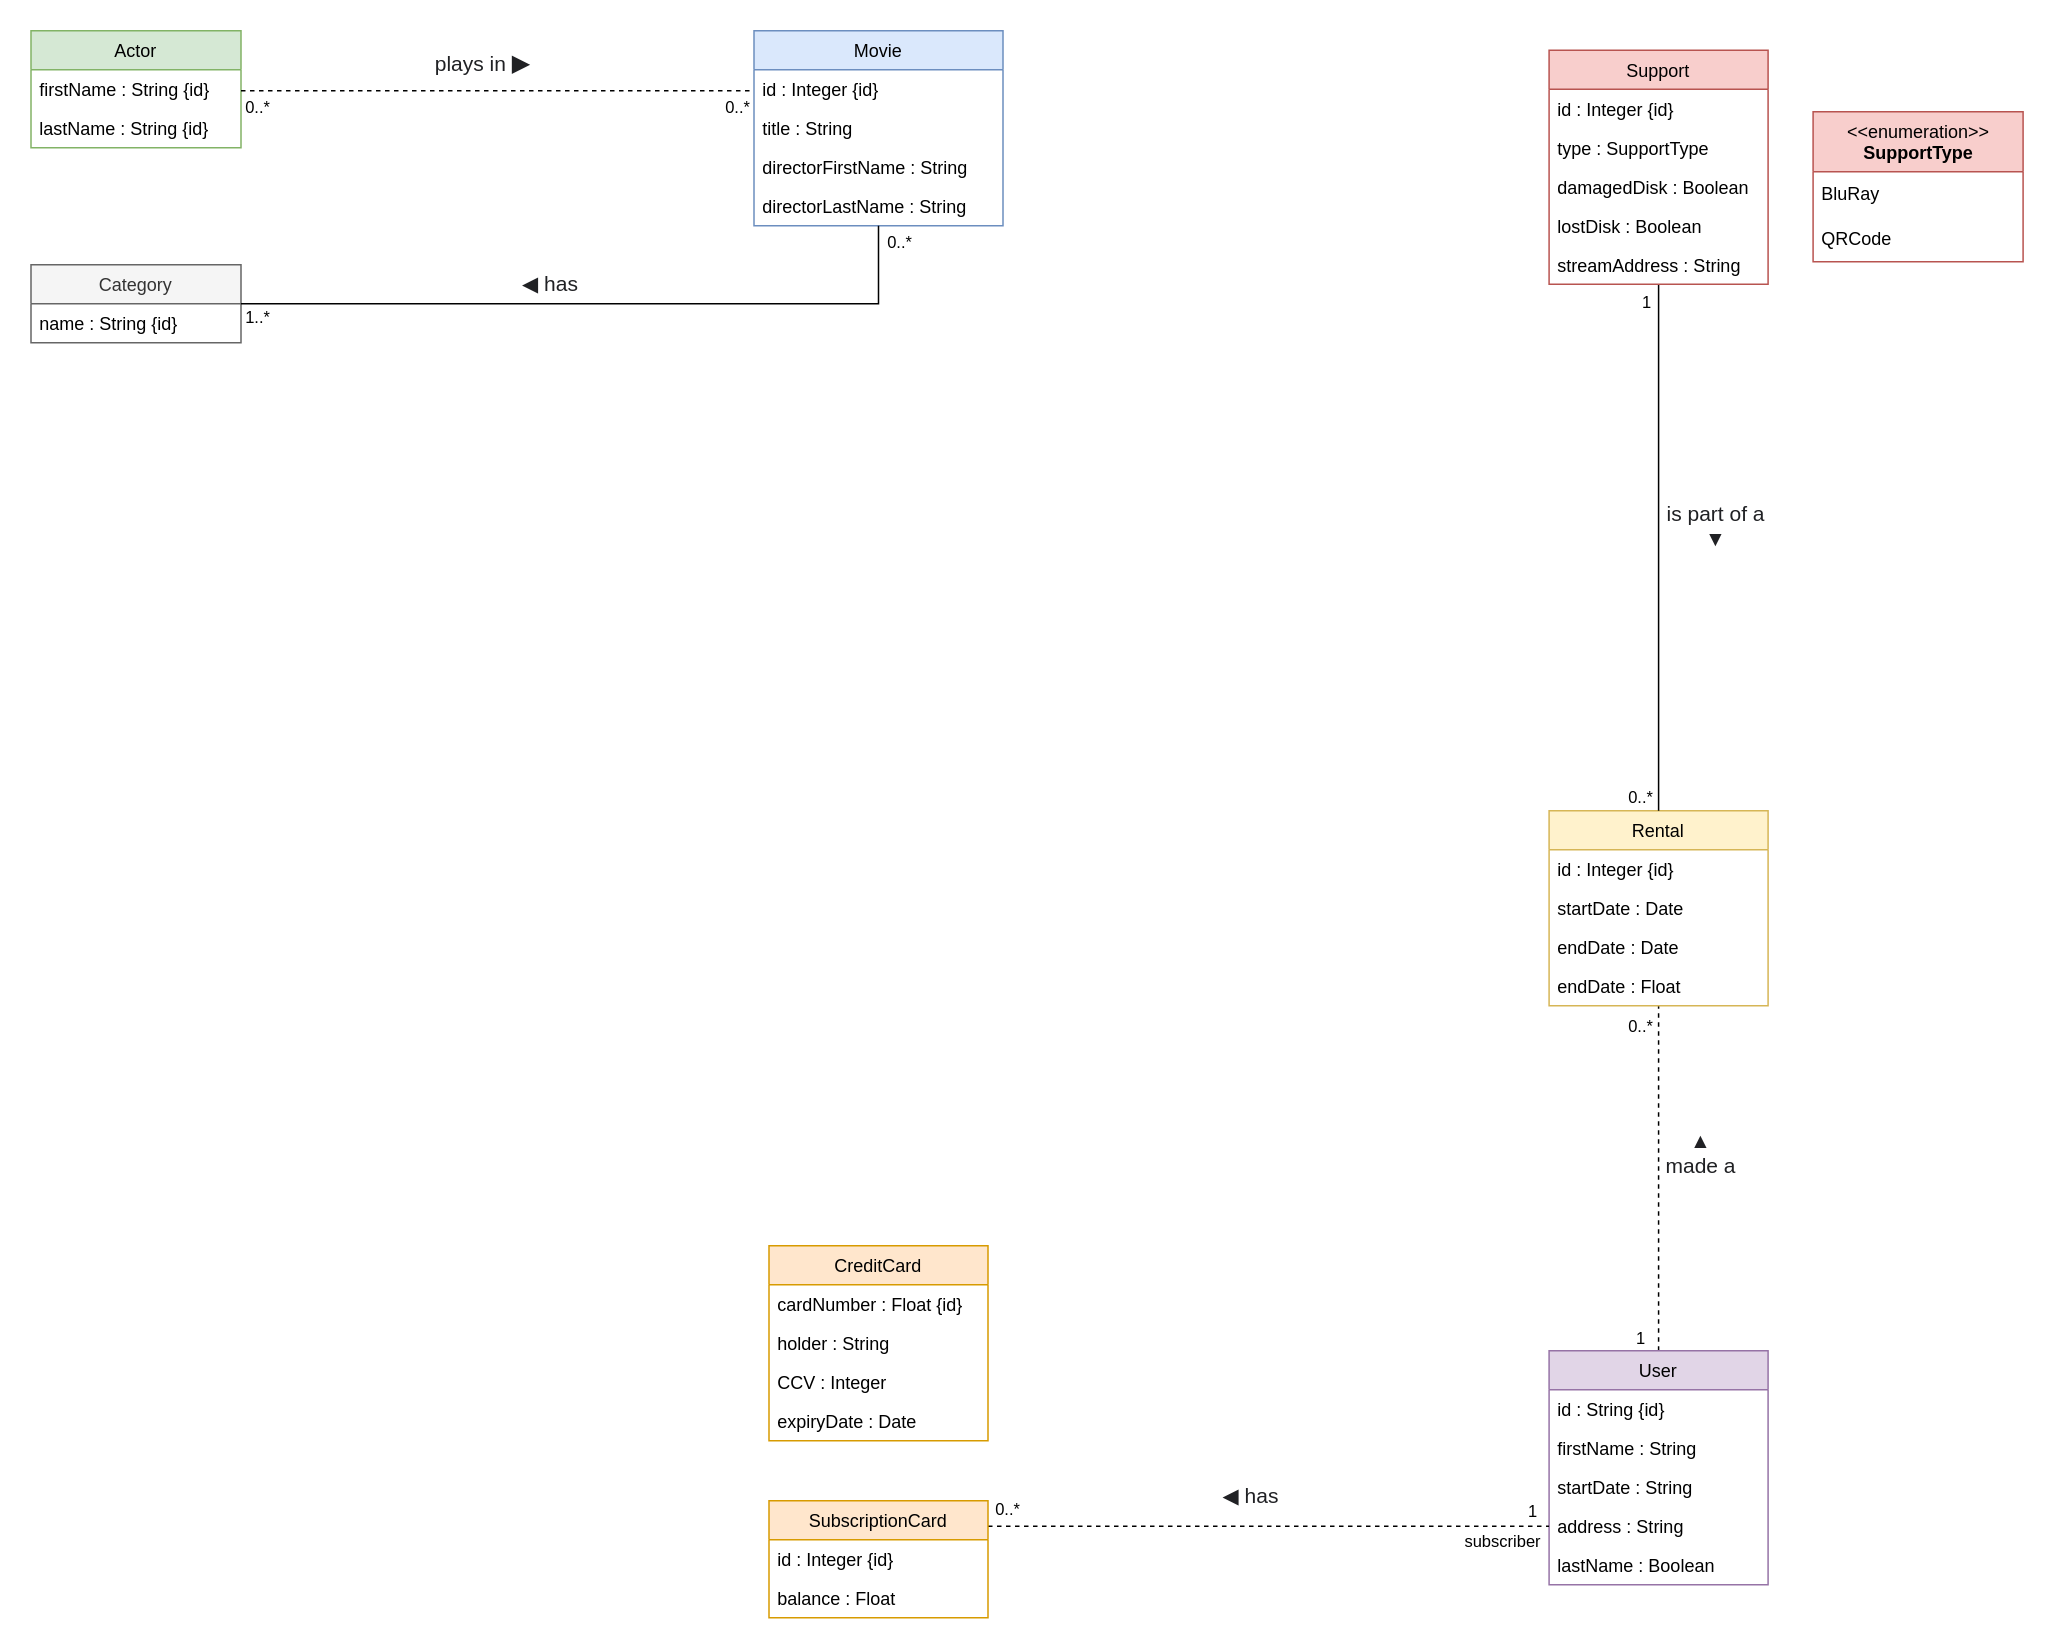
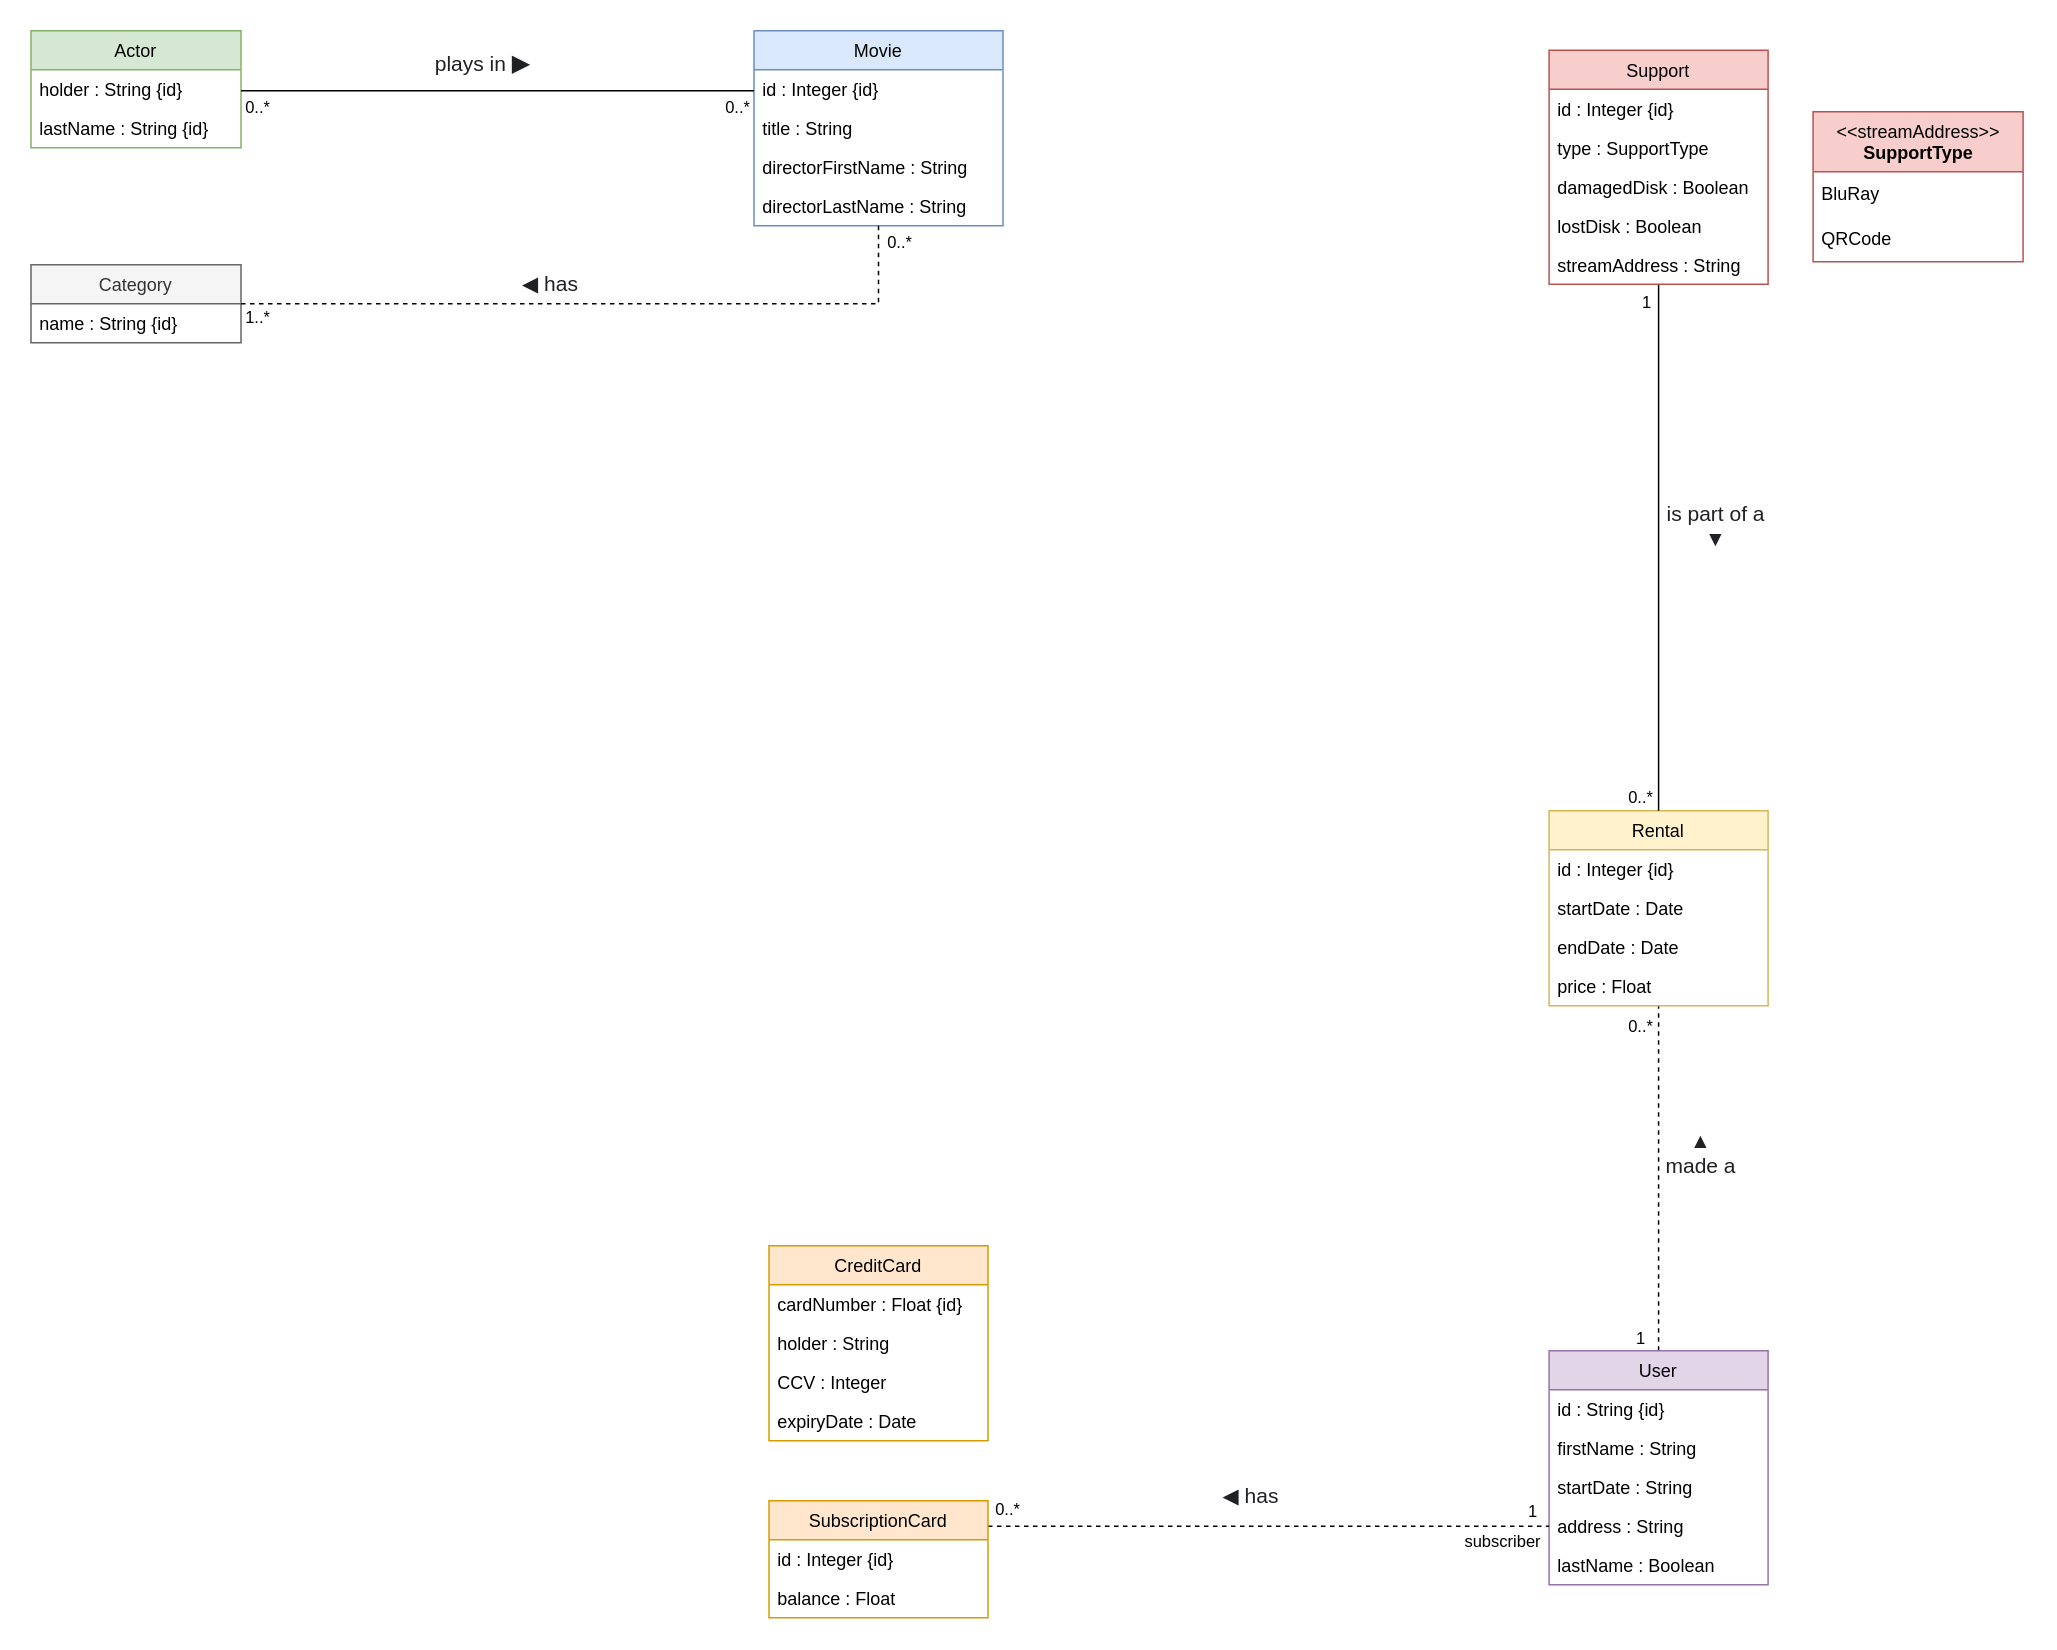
(139, 90) -> (123, 90)
(497, 91) -> (497, 91)
(1919, 144) -> (1919, 144)
(599, 304) -> (599, 304)
(1623, 987) -> (1611, 987)
